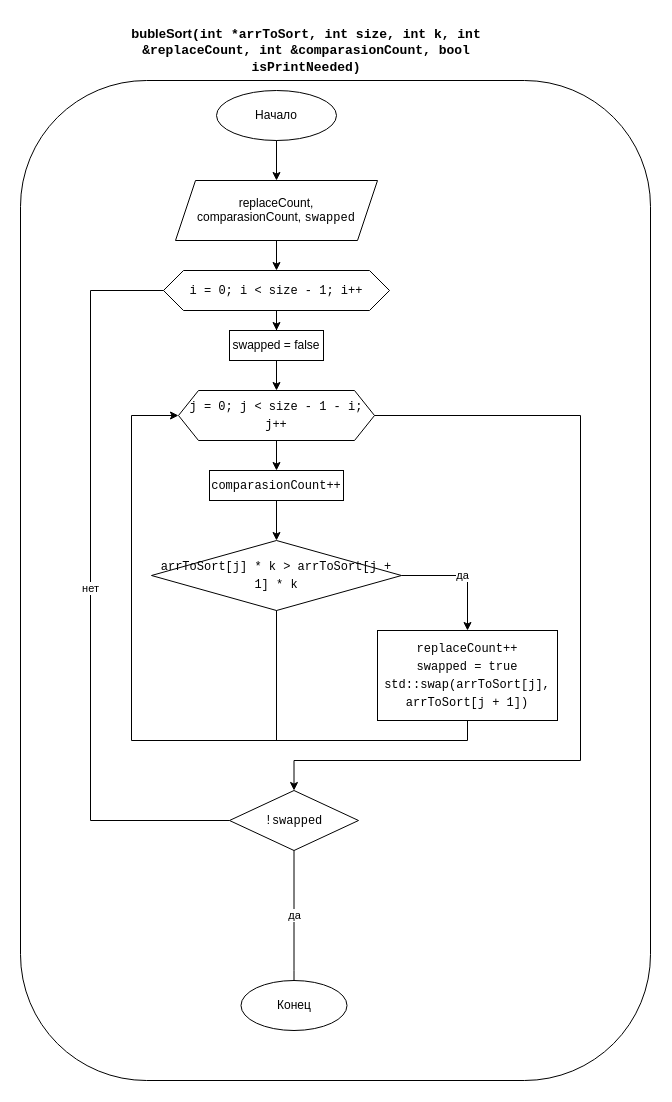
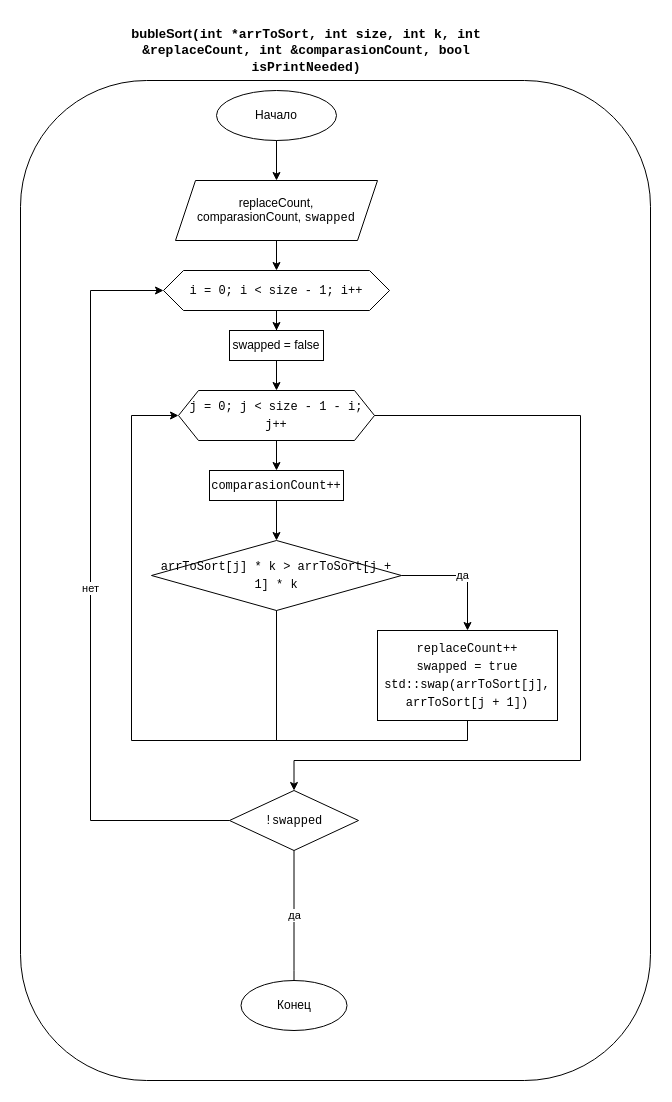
(158, 291) -> (155, 291)
